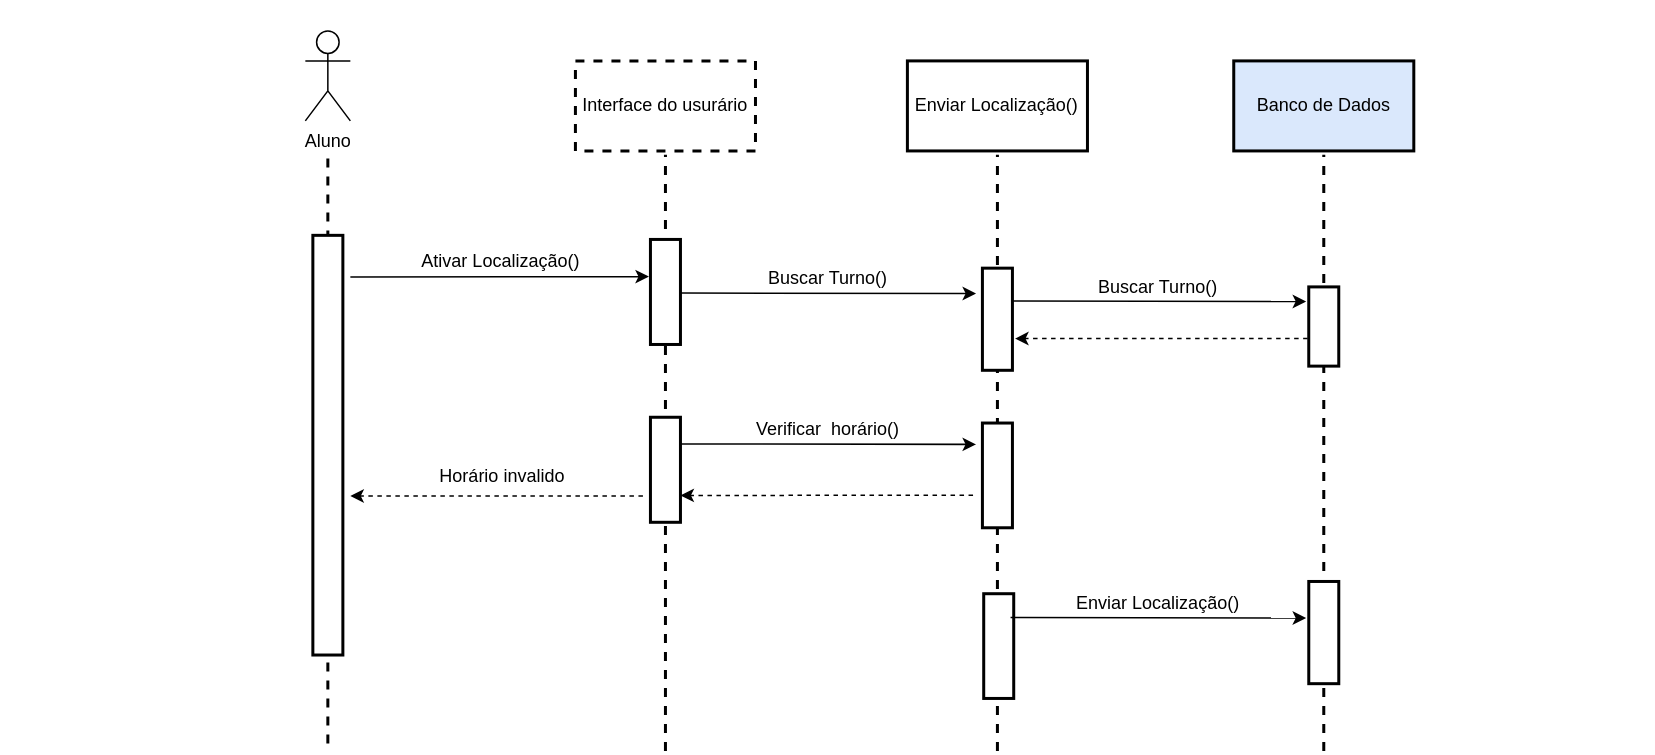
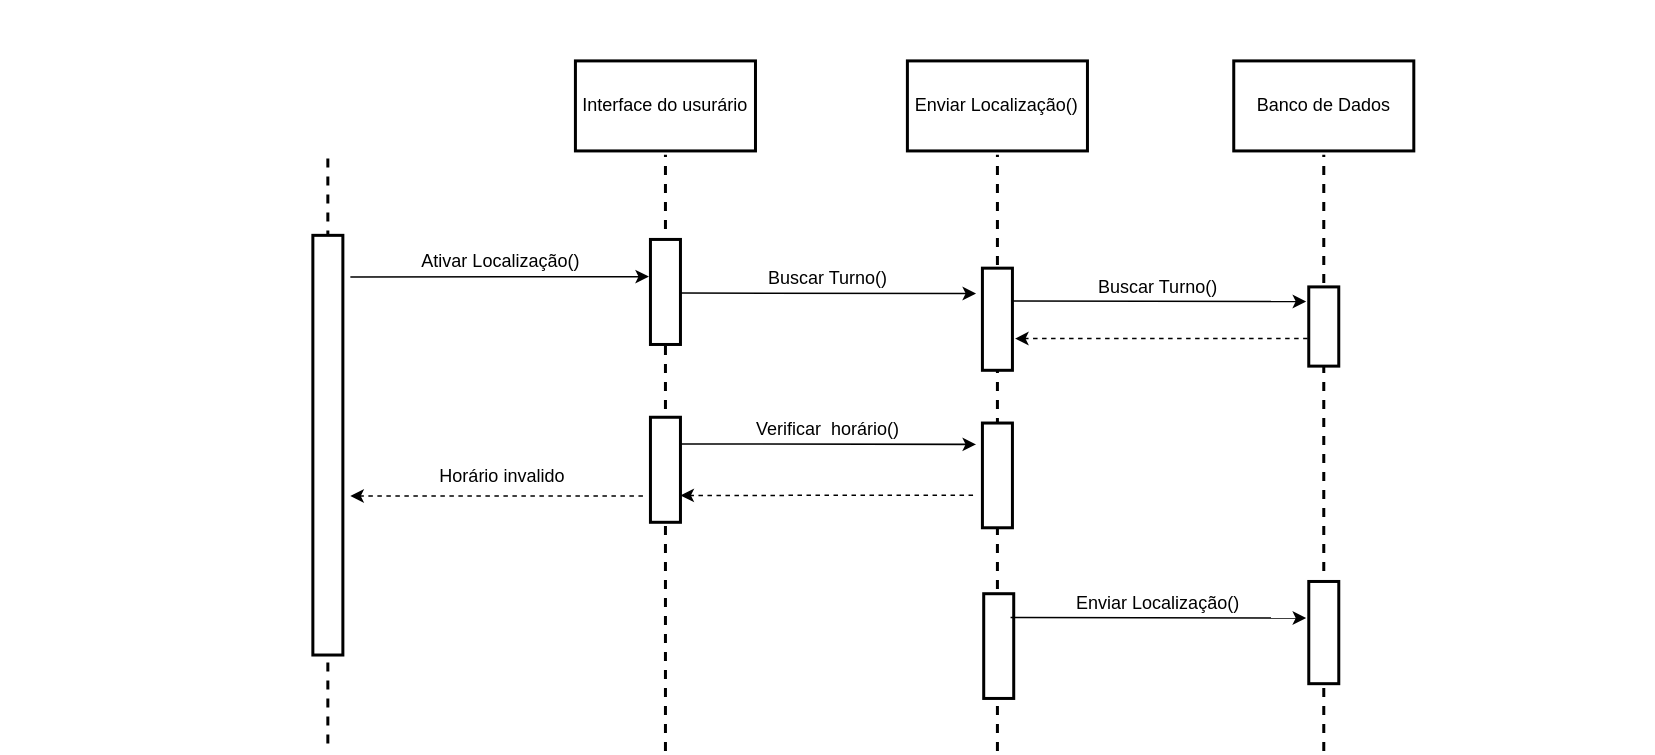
(328, 76) -> none
(665, 106) -> (665, 106)
(1323, 106) -> (1323, 106)
